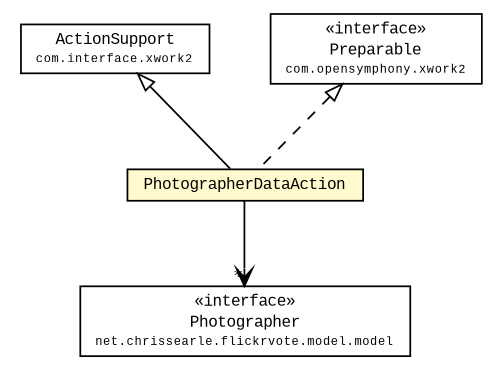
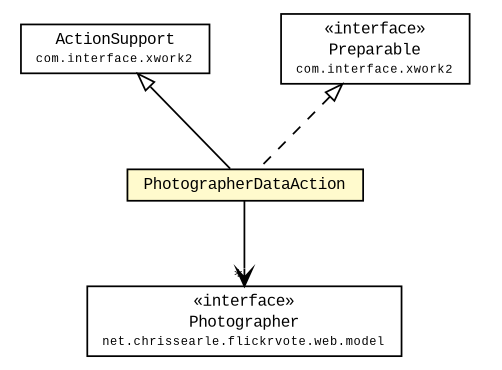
(376, 69) -> (375, 69)
(245, 341) -> (244, 341)
